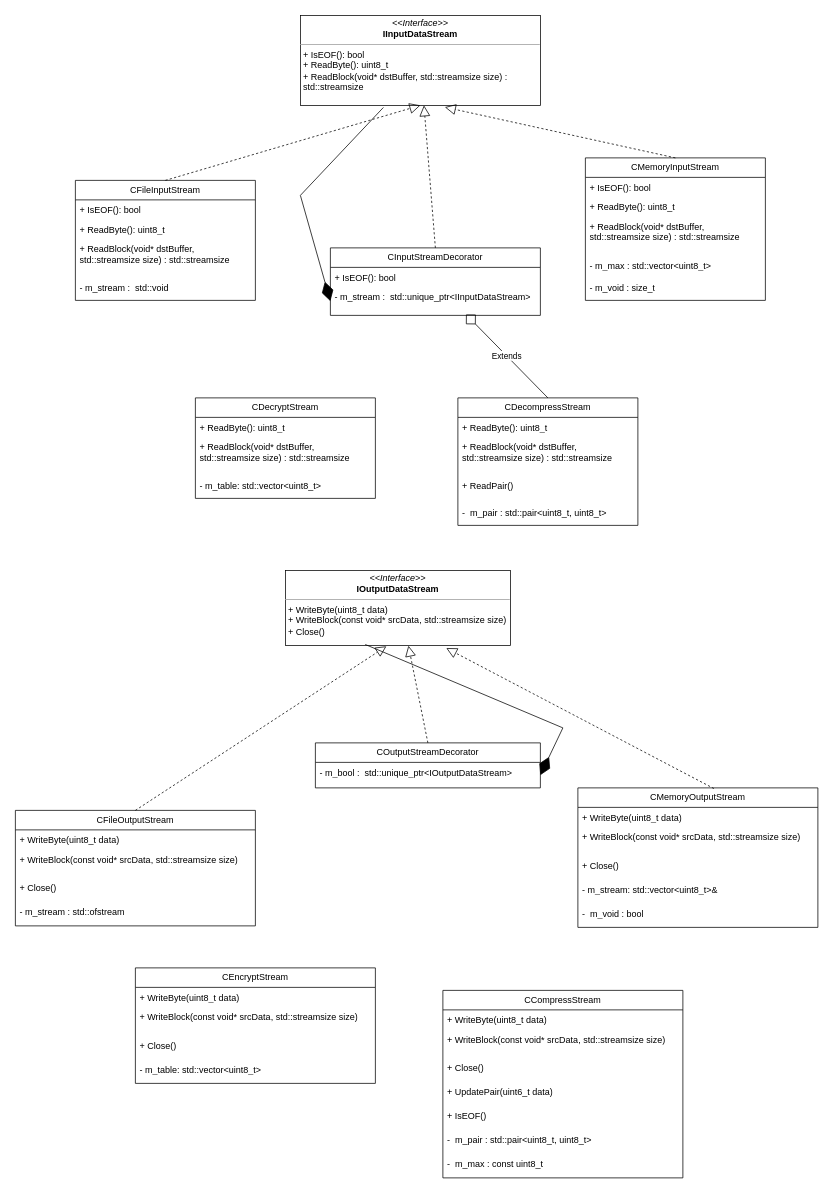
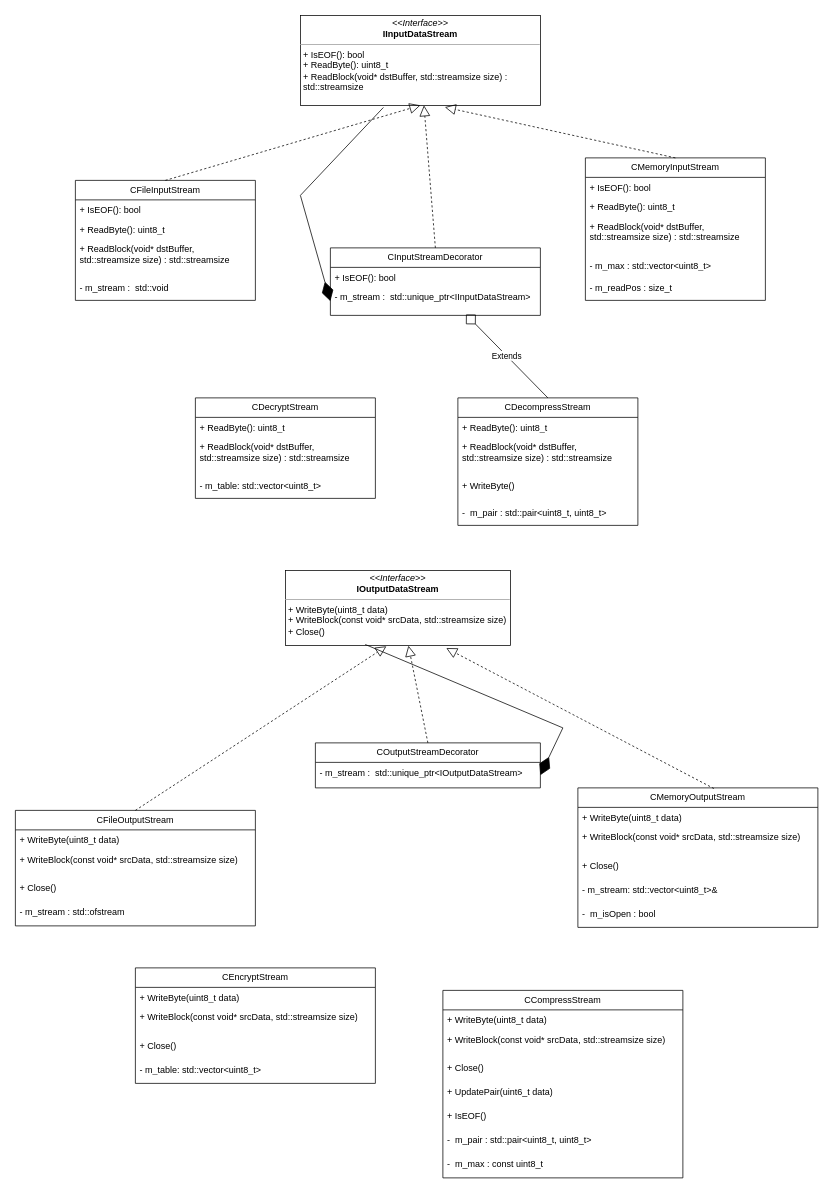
(626, 289) -> (634, 289)
(491, 487) -> (494, 487)
(428, 773) -> (429, 778)
(616, 914) -> (621, 914)
